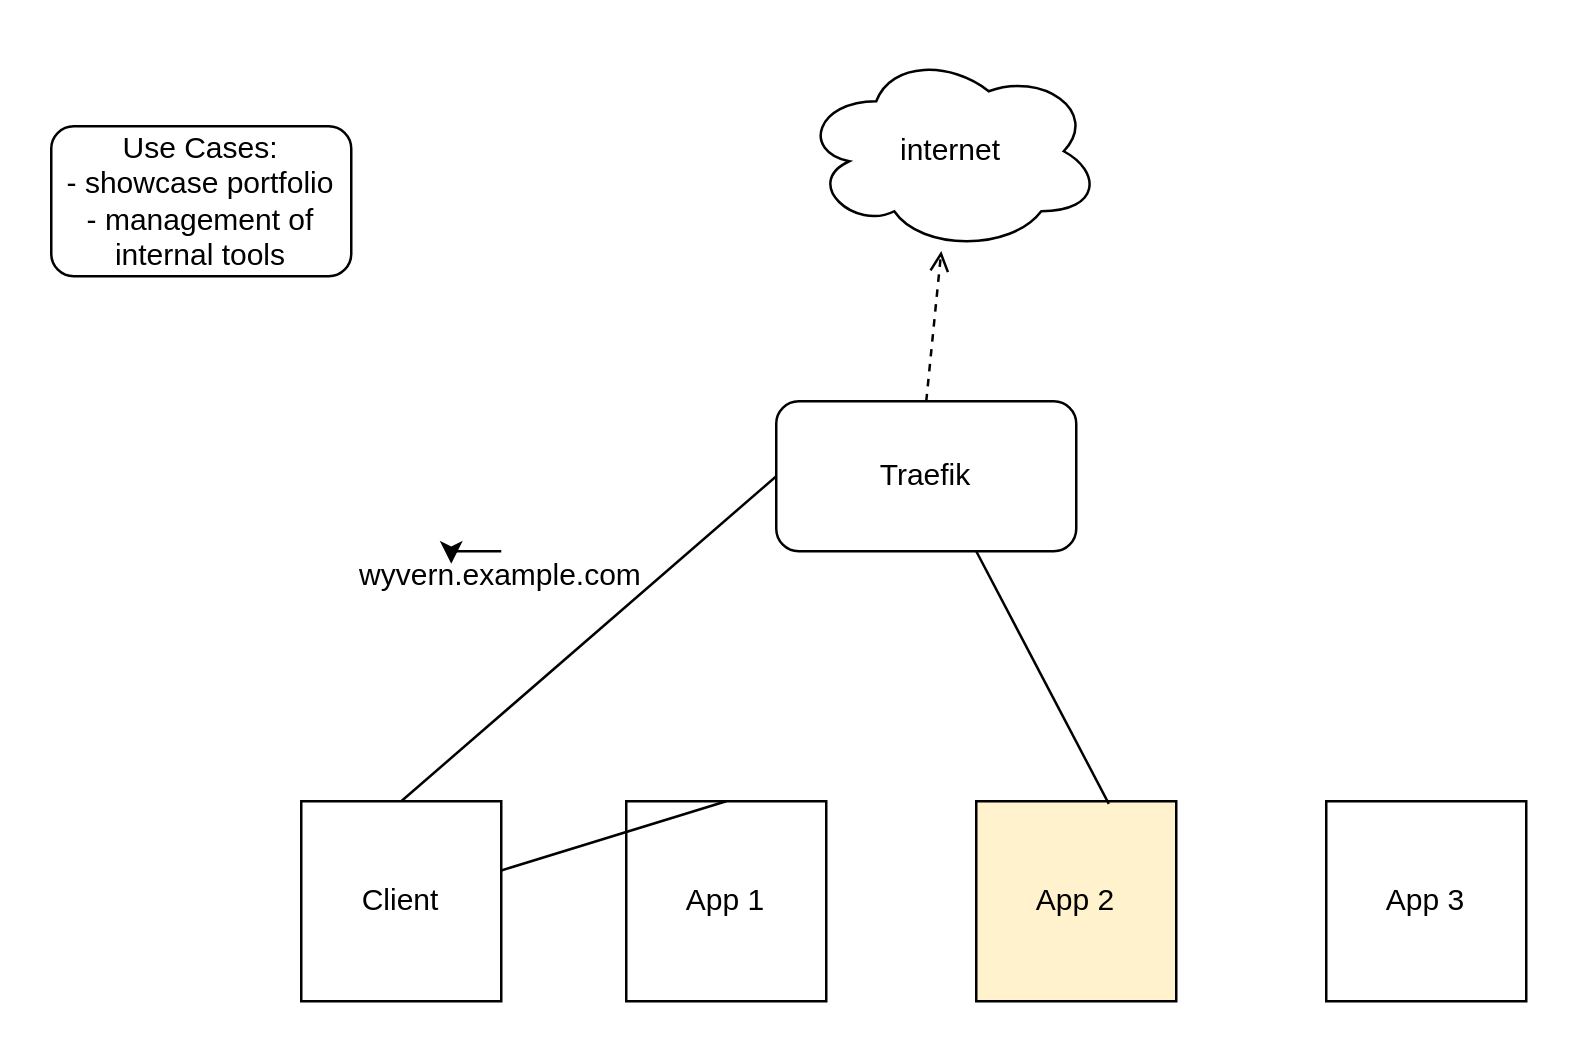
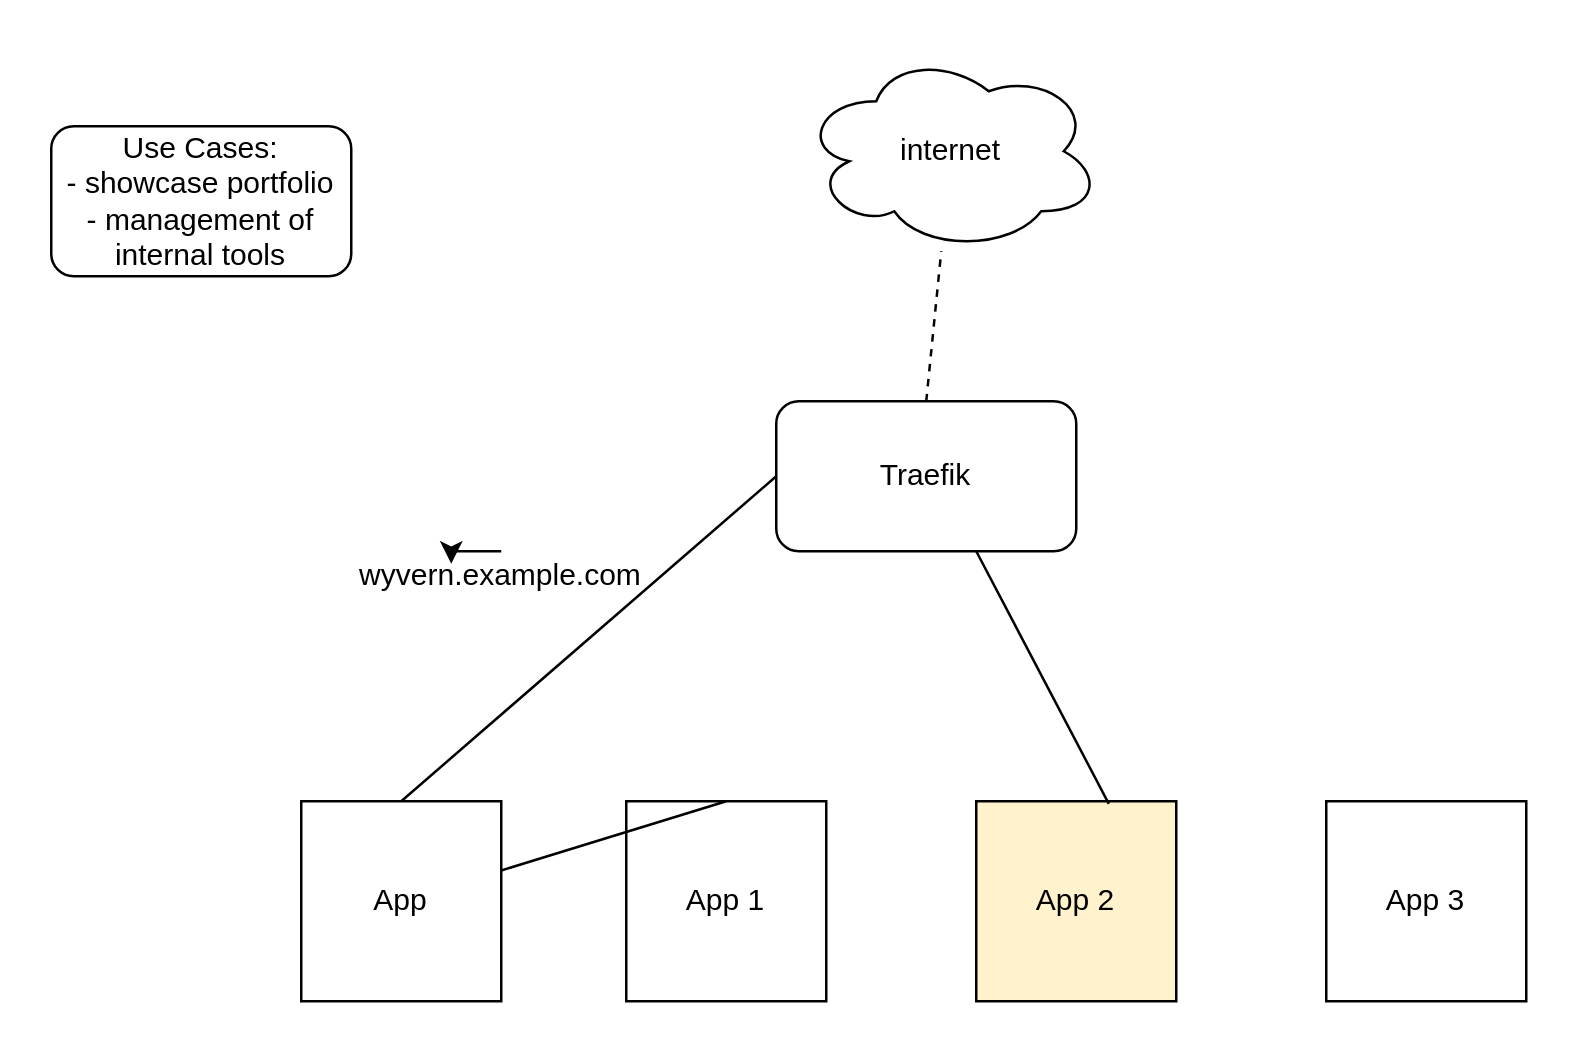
(940, 260) -> (941, 257)
(401, 901) -> (401, 901)
